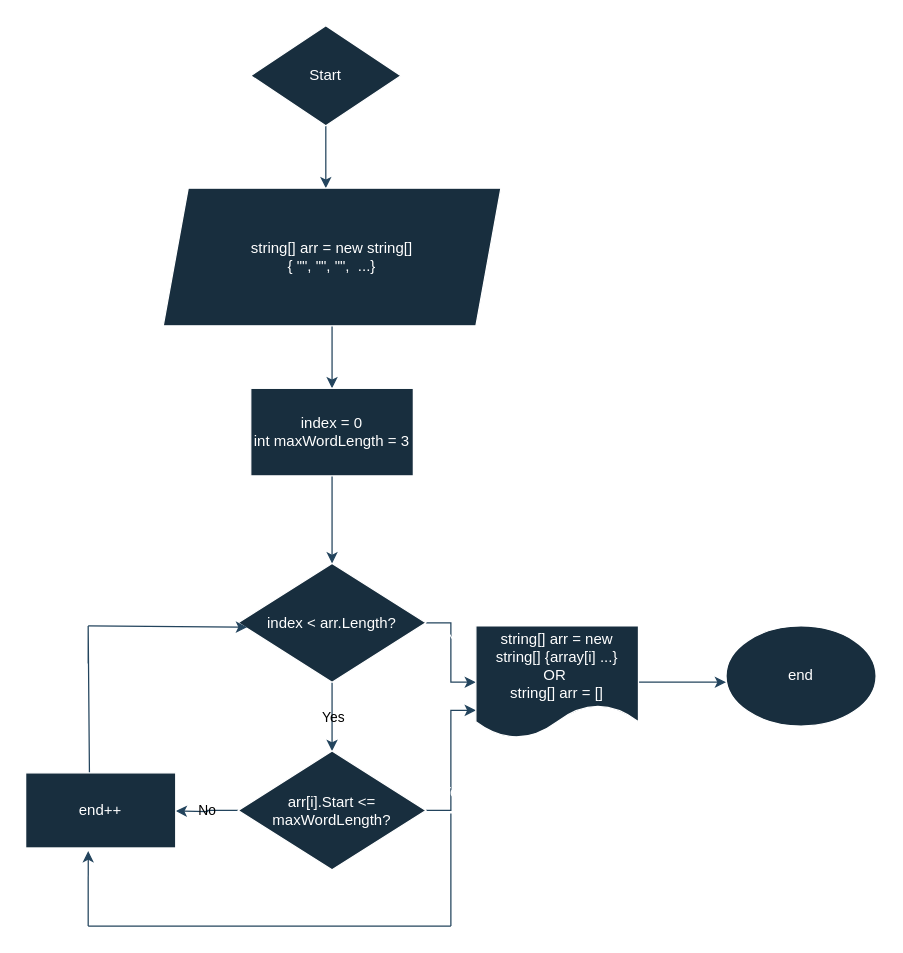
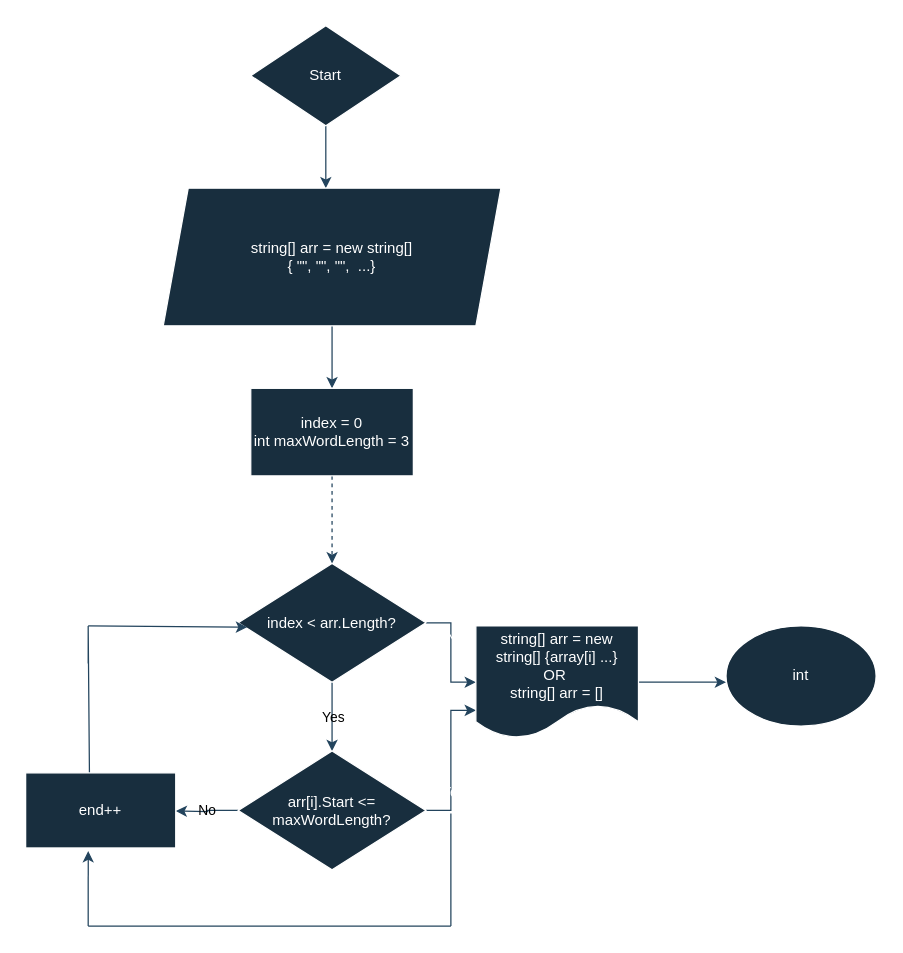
(332, 515) -> (332, 515)
(801, 676) -> (801, 676)
